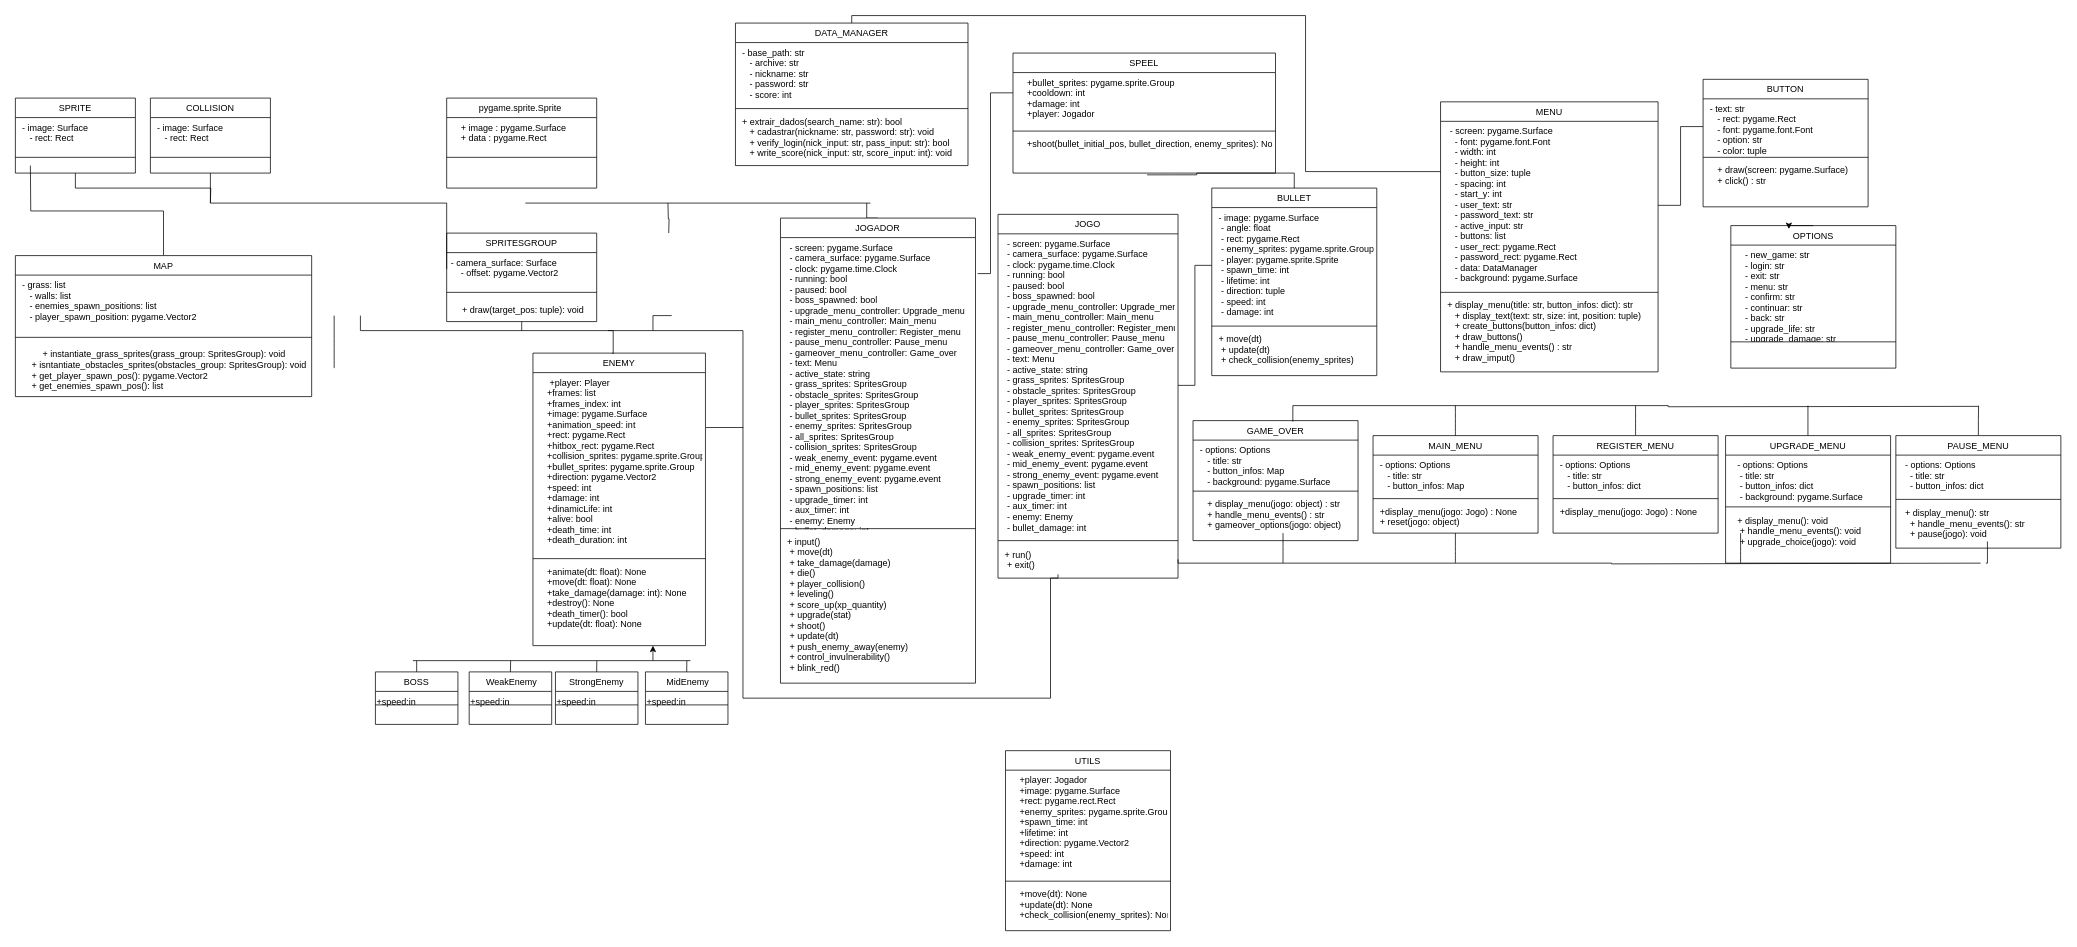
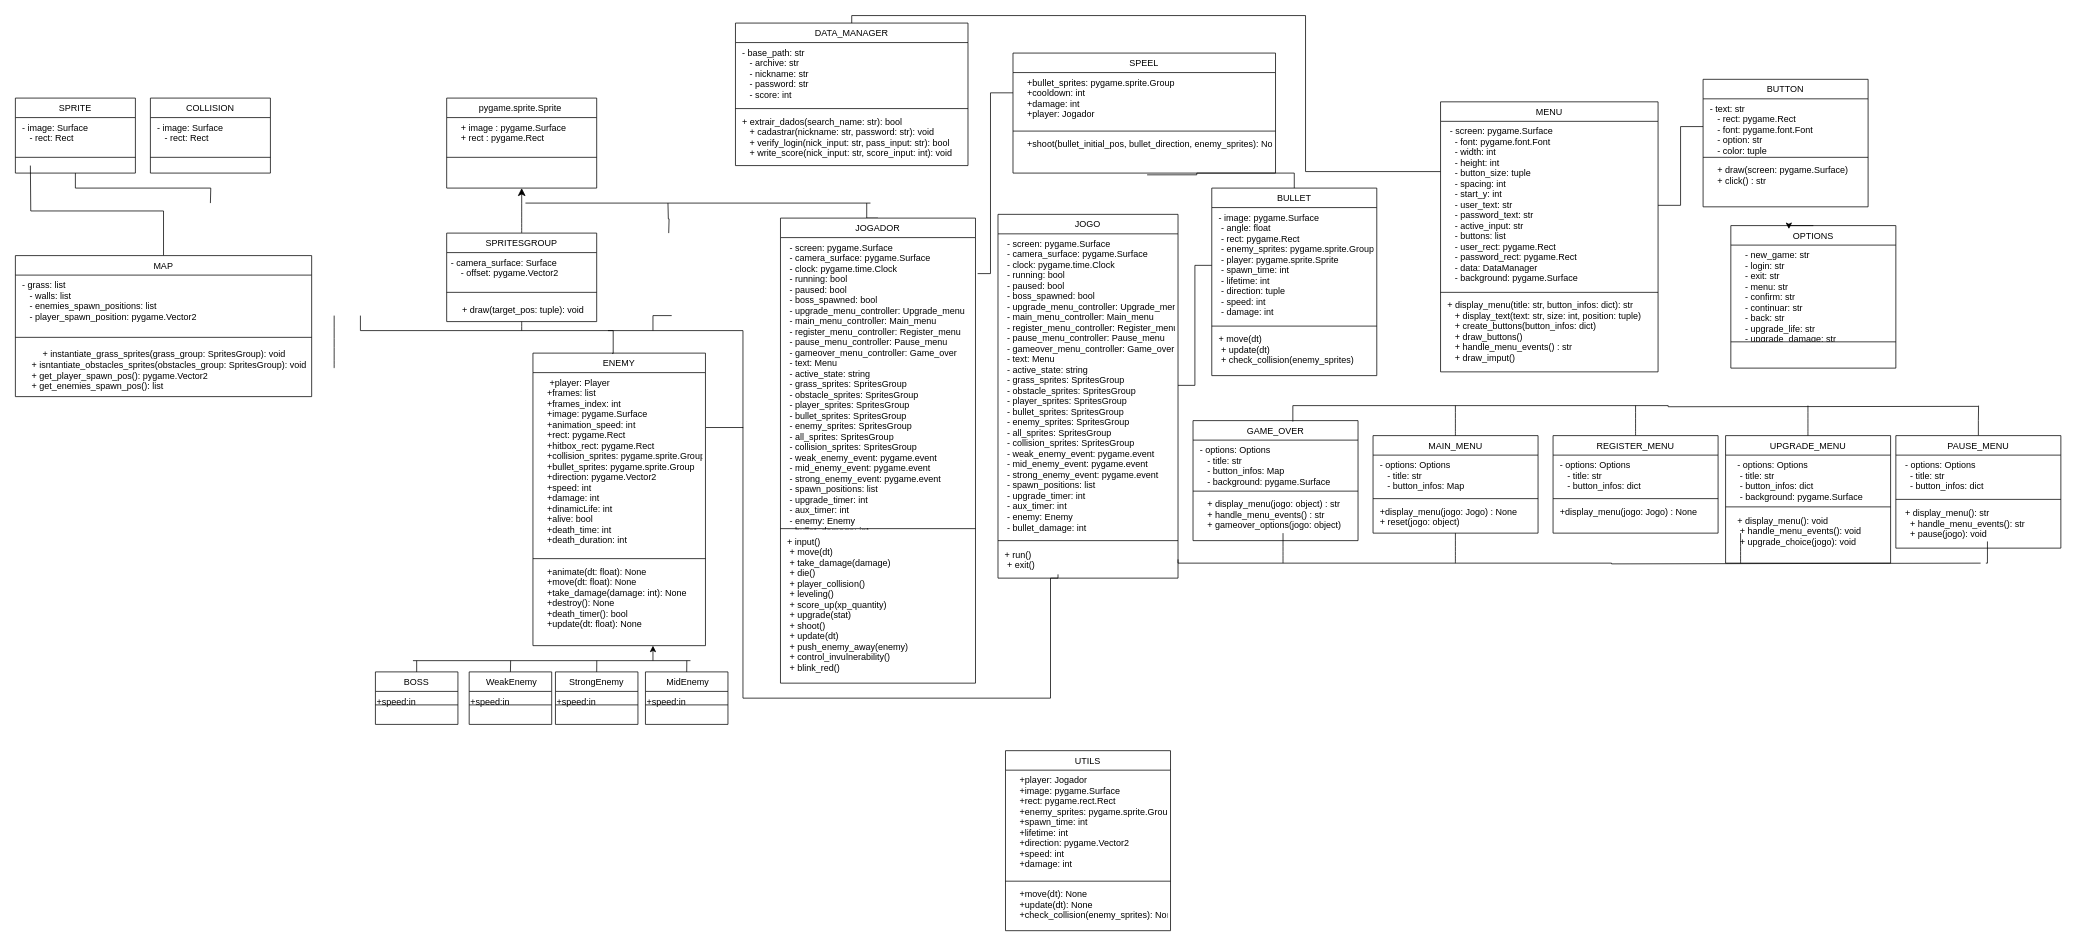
(504, 128) -> (504, 128)
(344, 203) -> none
none -> (522, 214)
